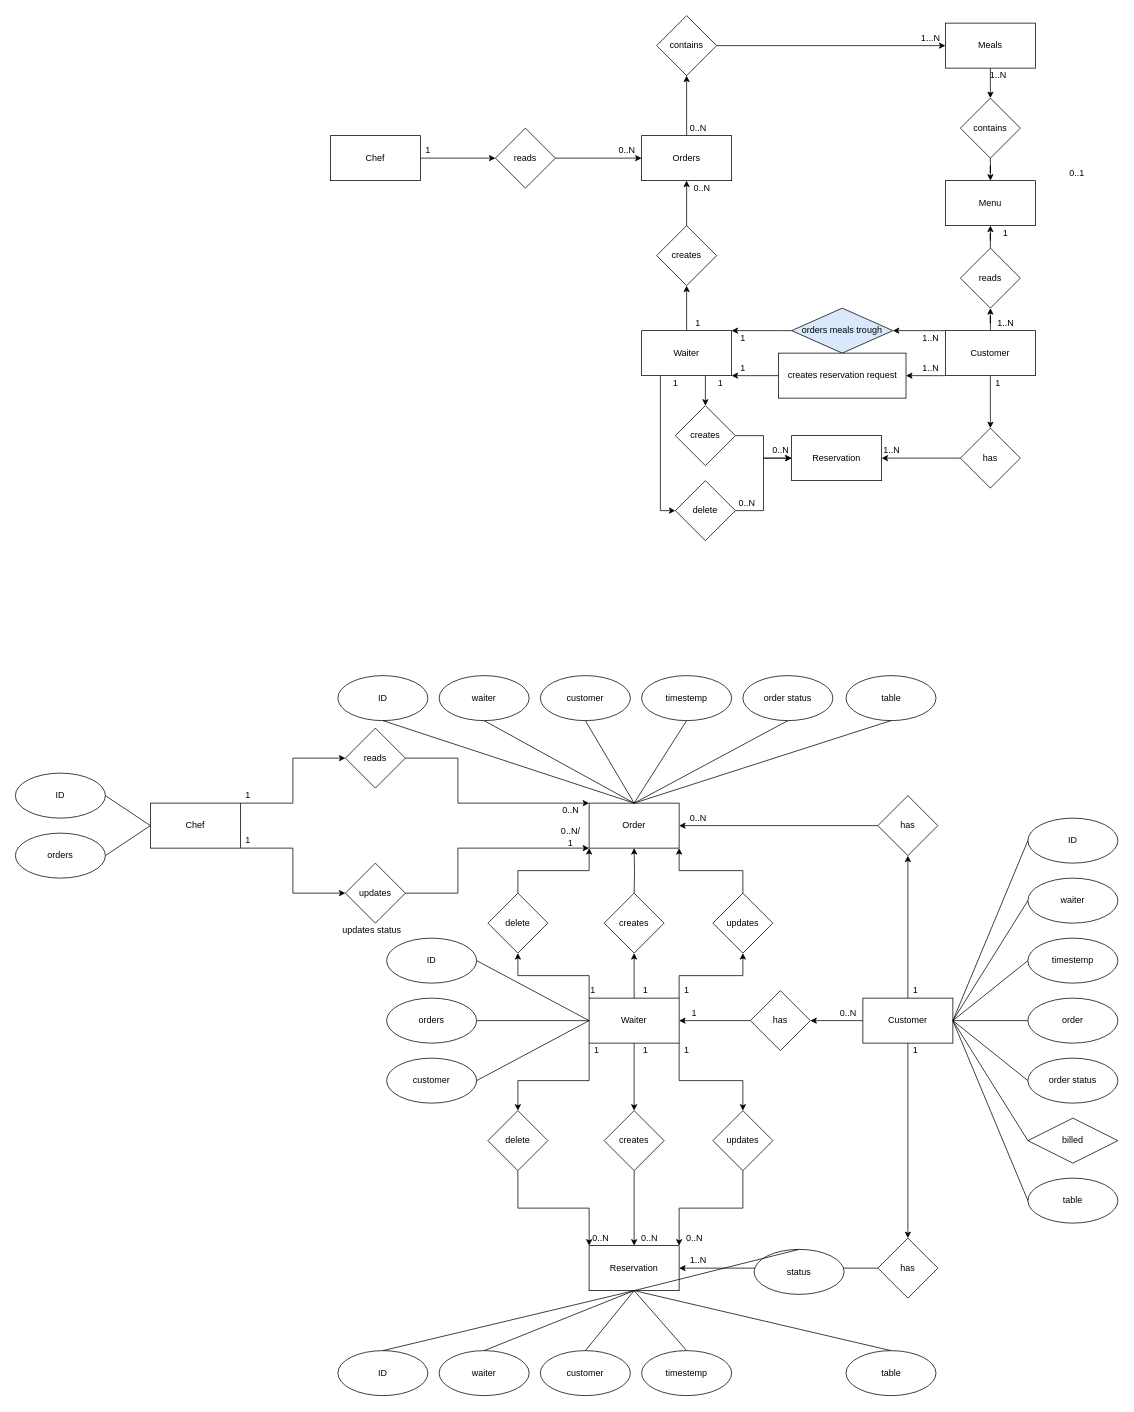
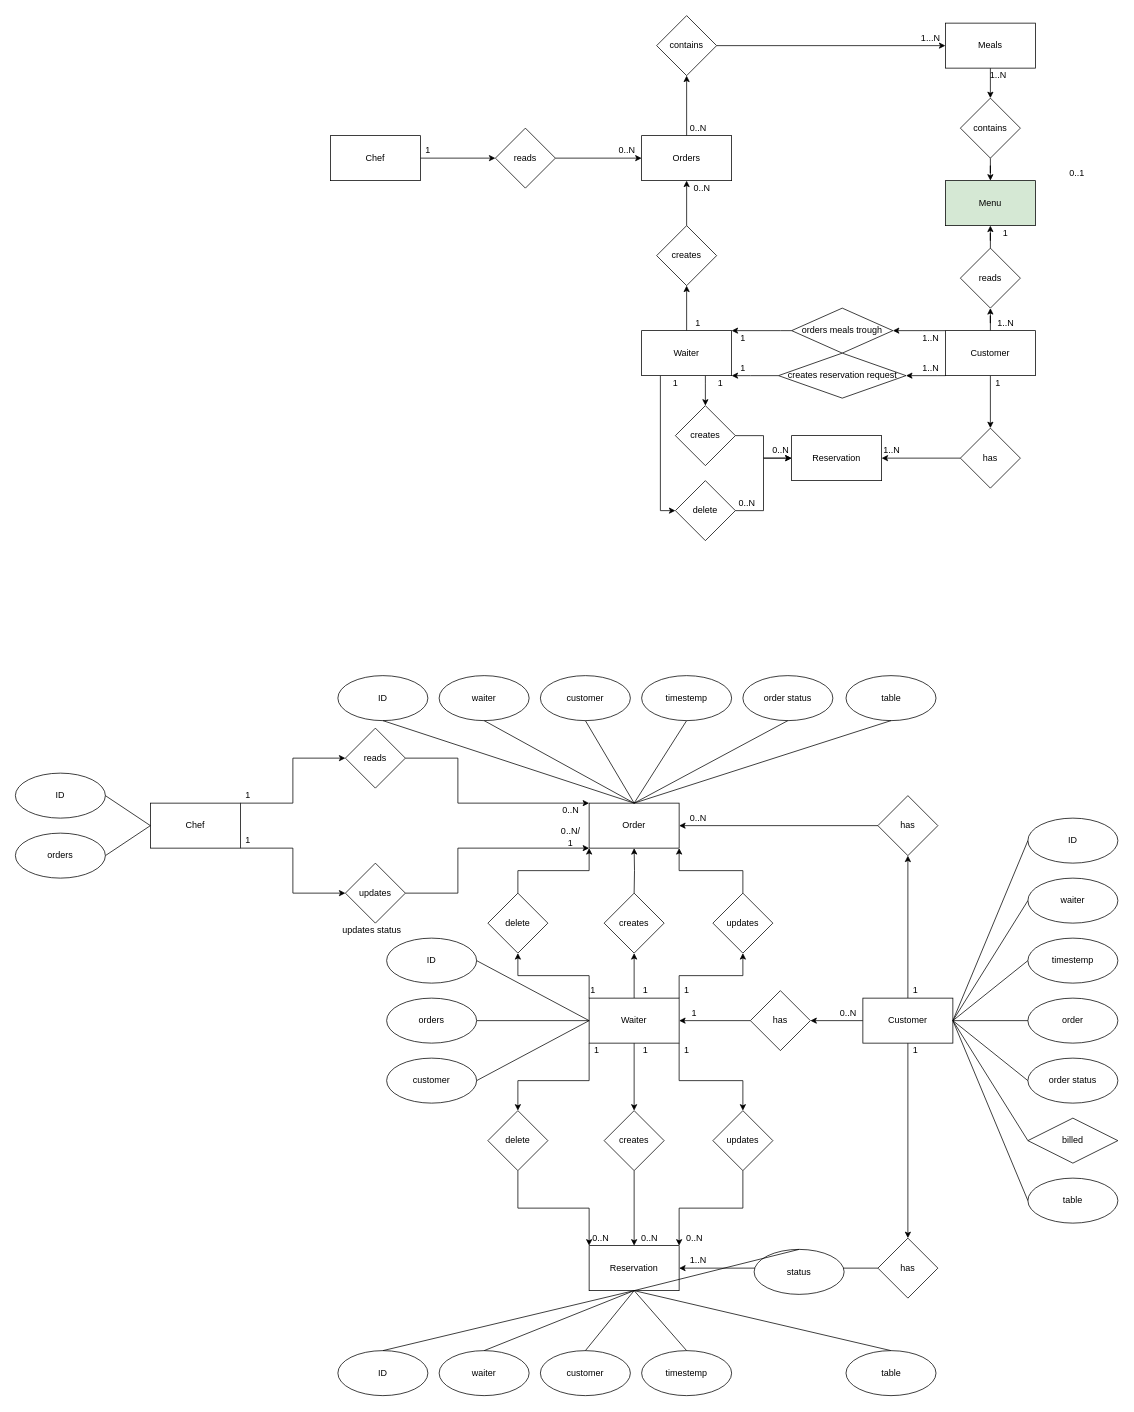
(990, 203) -> (990, 203)
(842, 330) -> (842, 330)
(842, 375) -> (842, 375)
